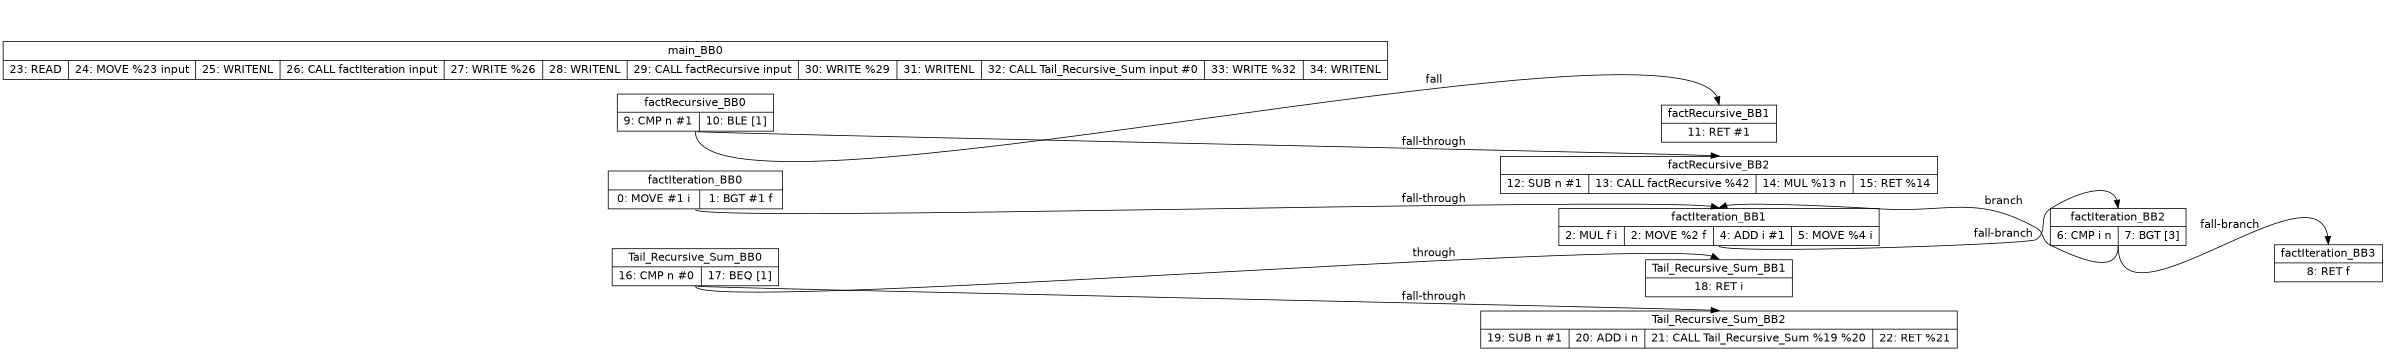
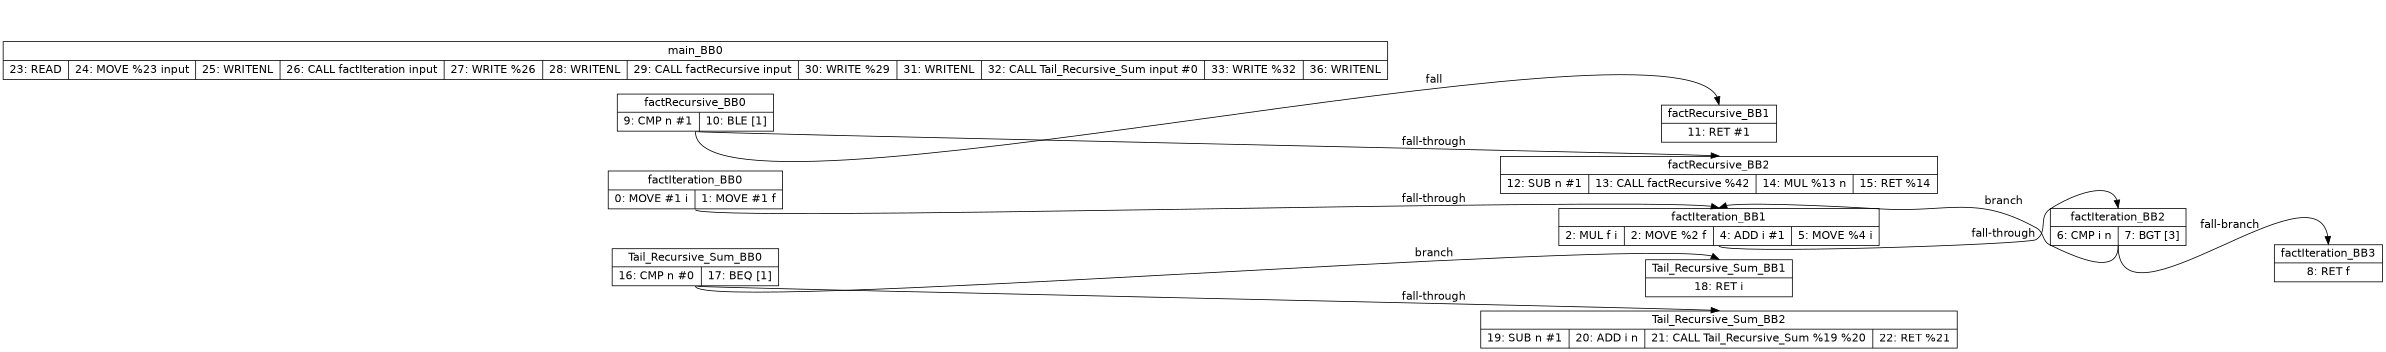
(1345, 70) -> (1345, 70)
(741, 199) -> (739, 199)
(2004, 234) -> (2004, 234)
(1434, 253) -> (1434, 253)
